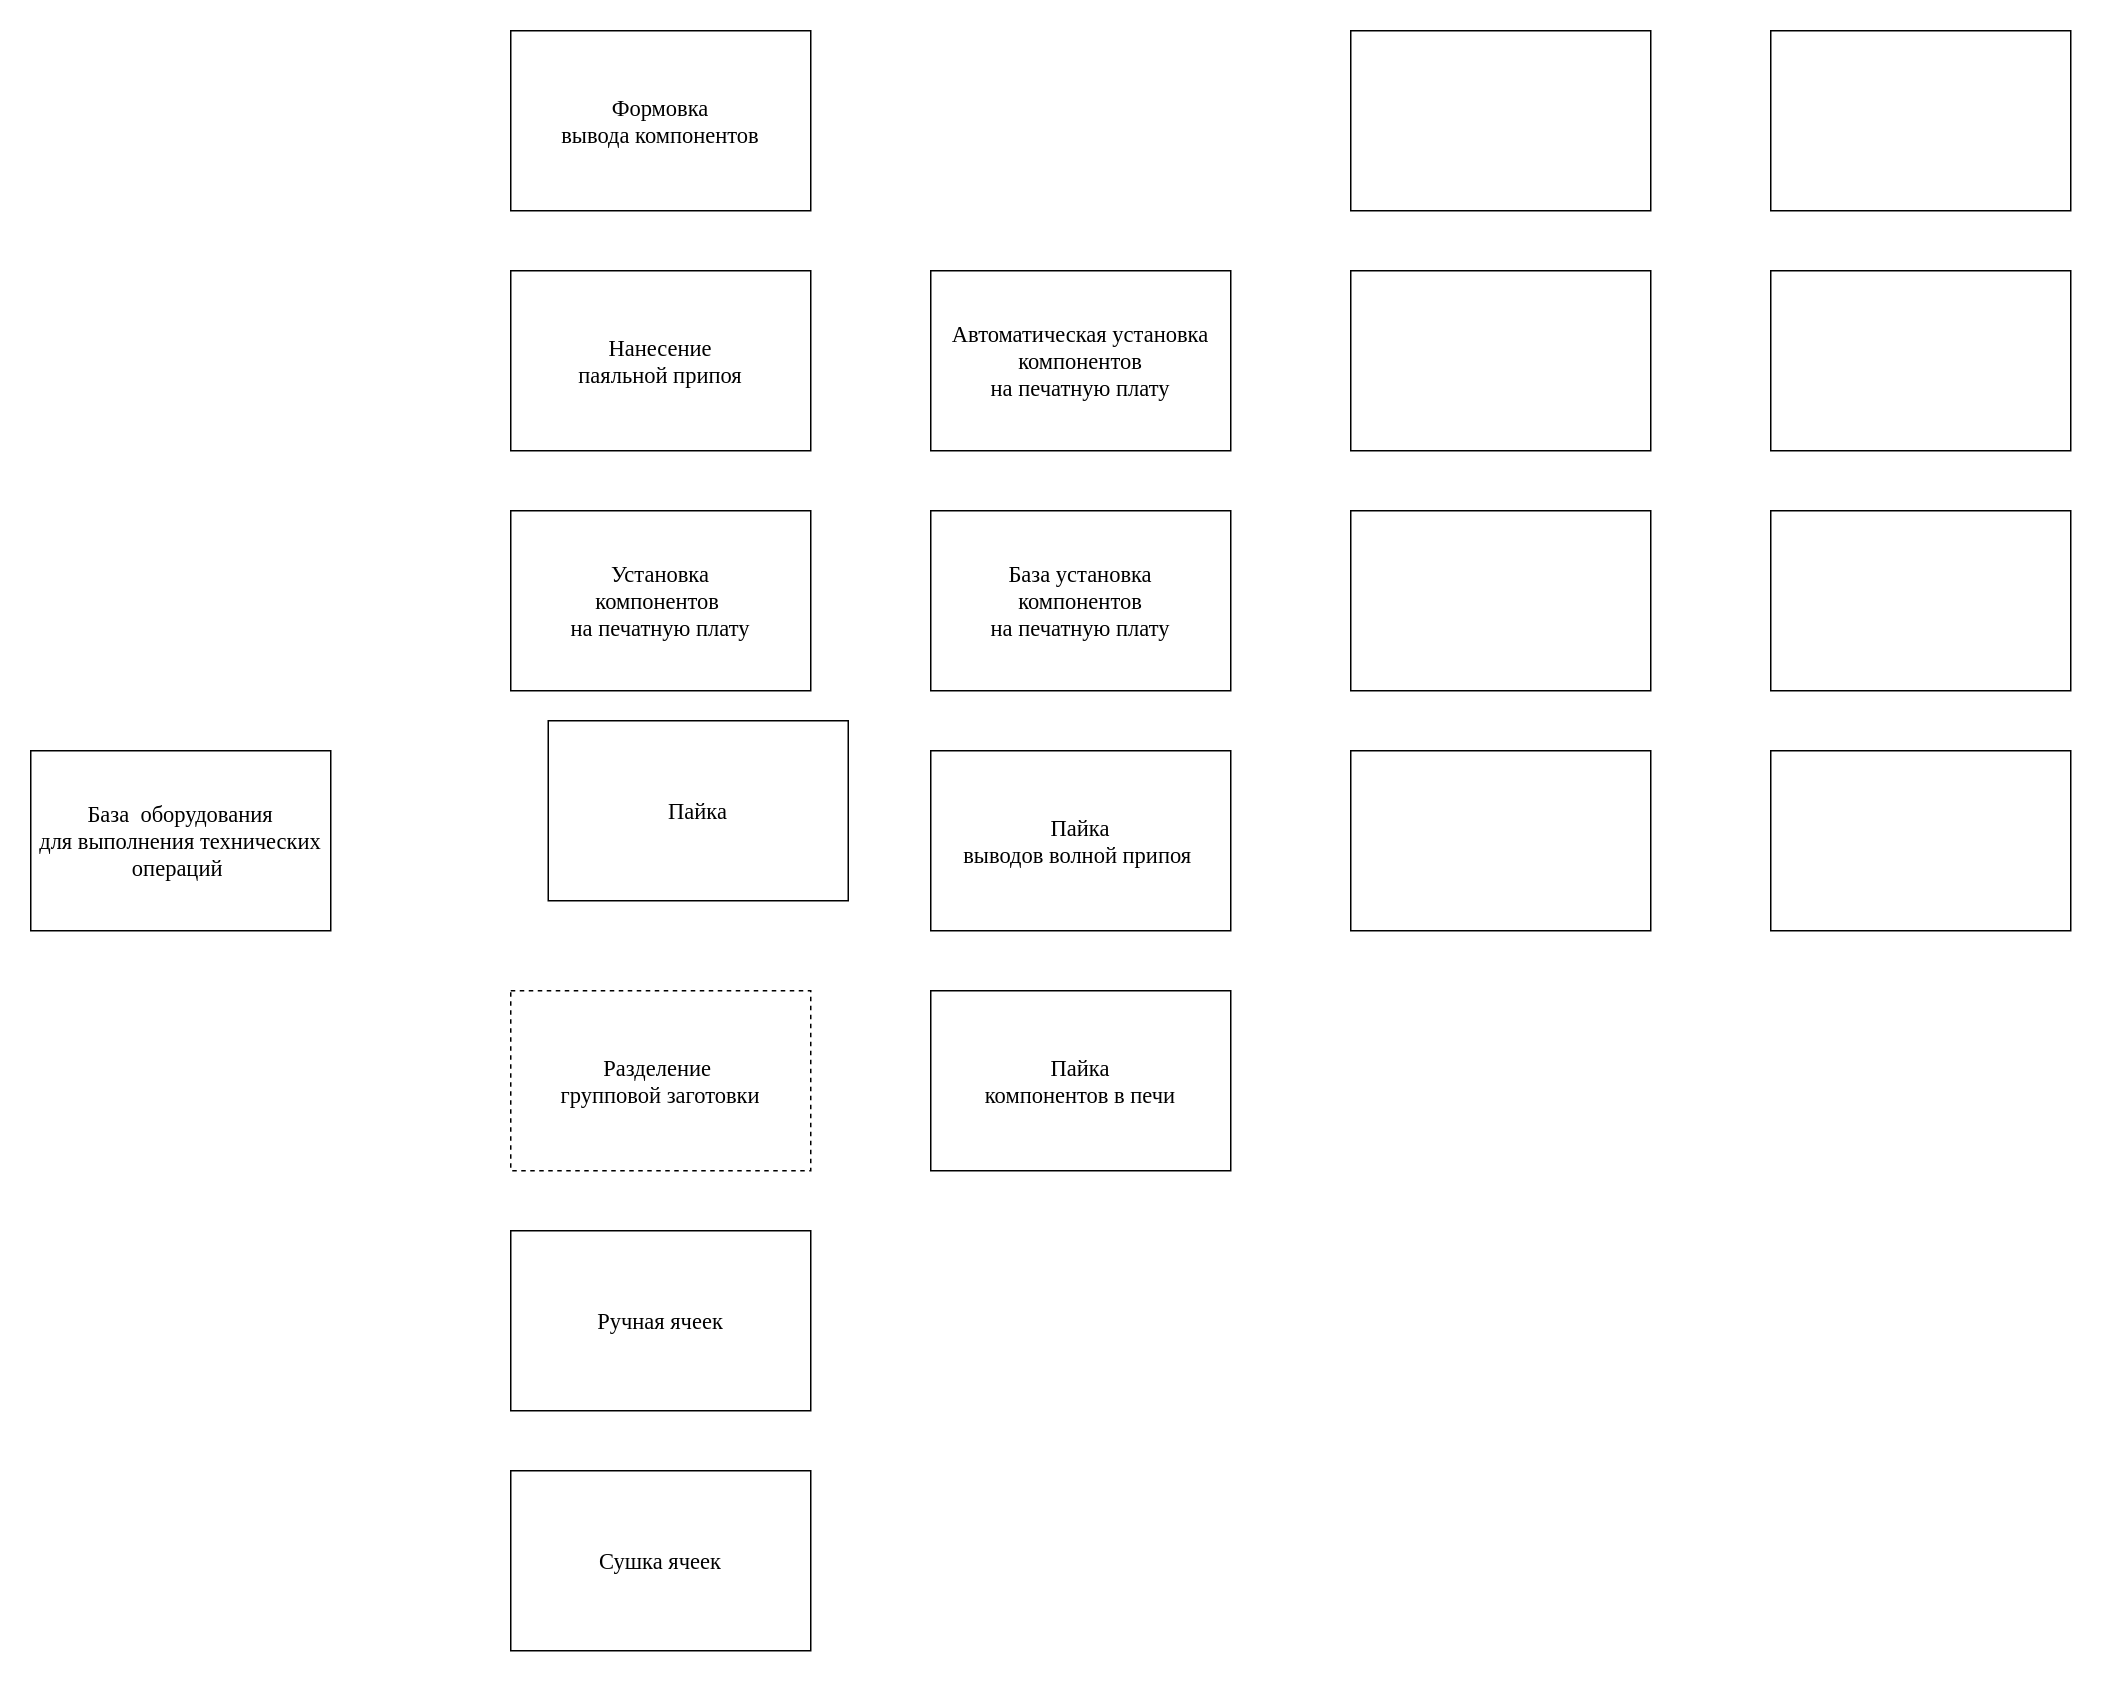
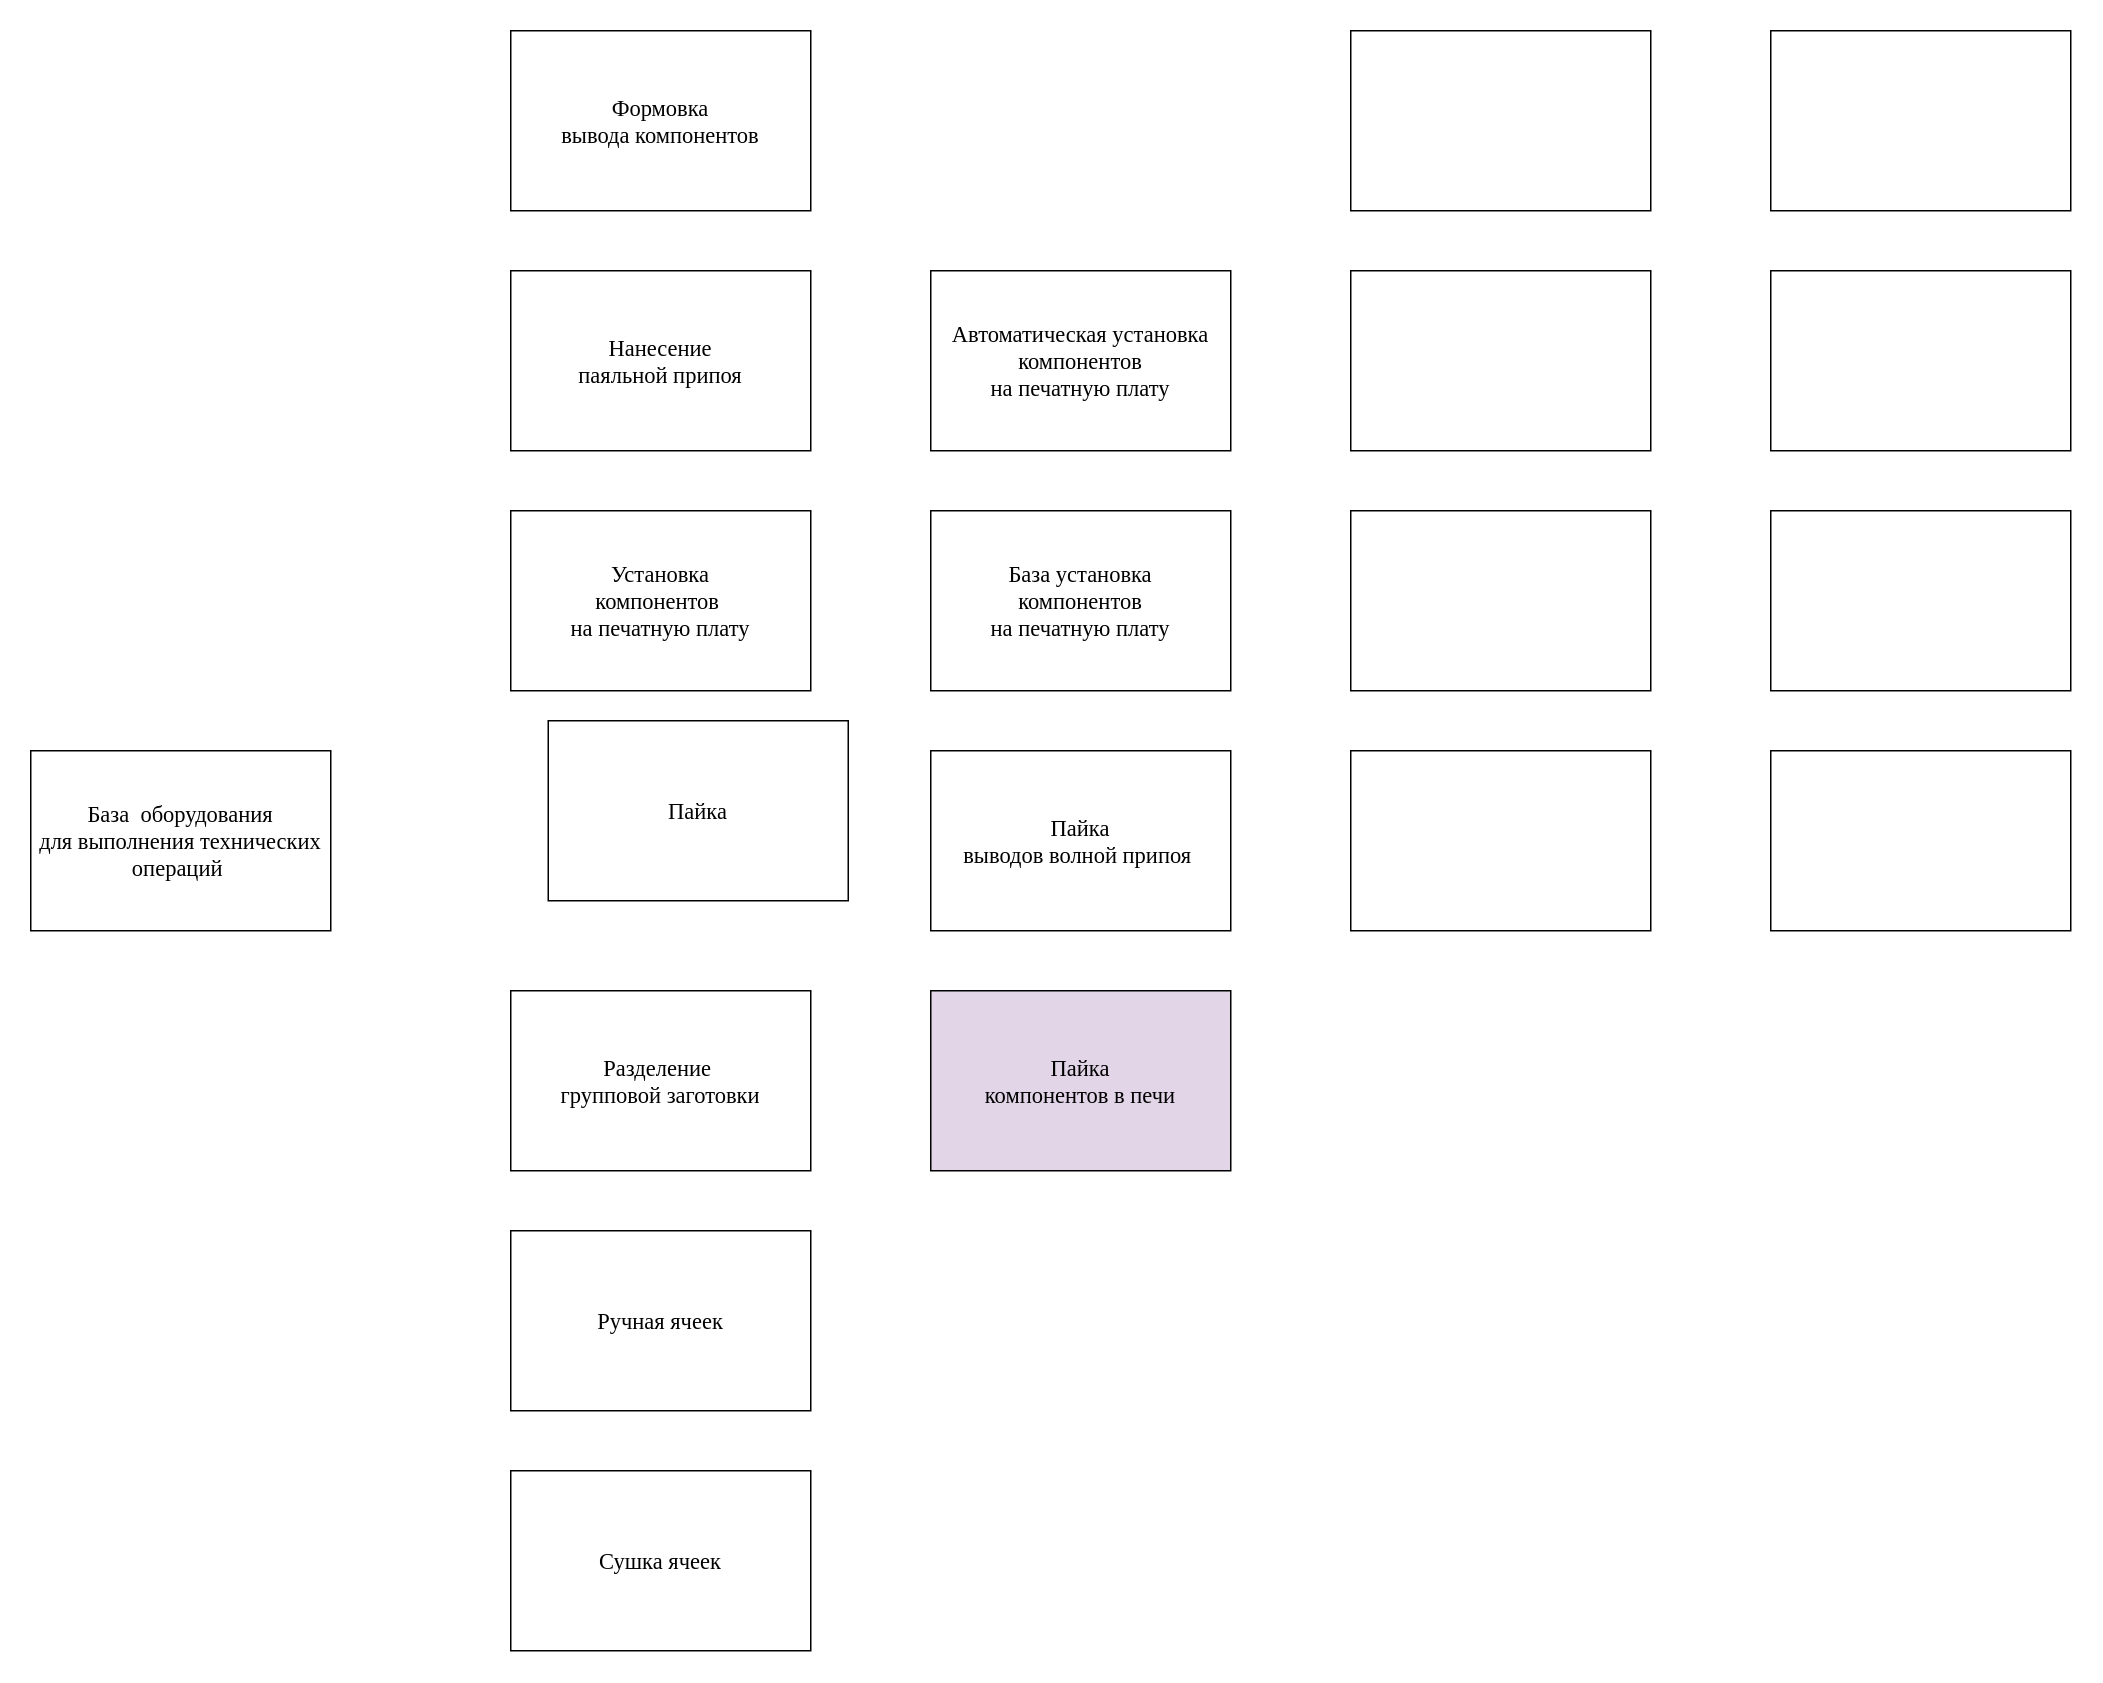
(661, 1081) -> (661, 1081)
(1081, 1081) -> (1081, 1081)
